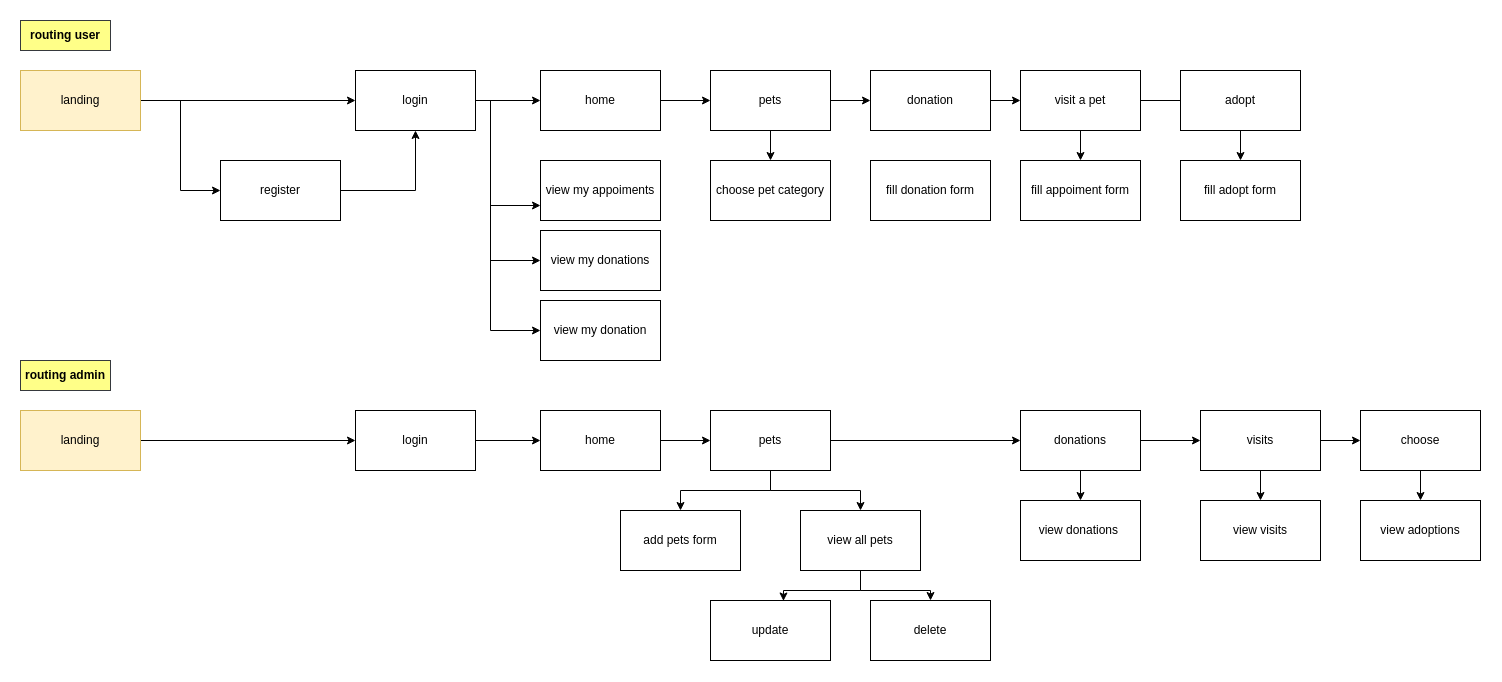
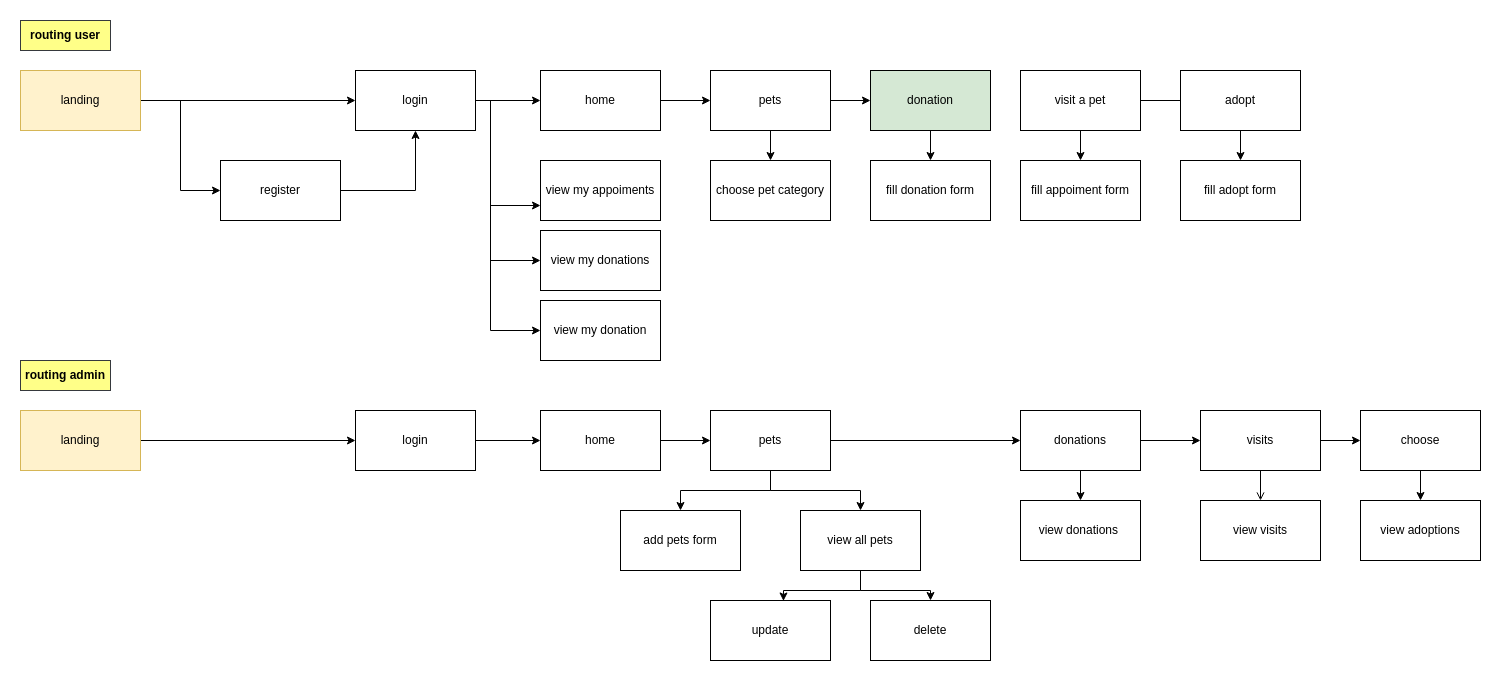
(931, 101) -> (931, 101)
(1010, 101) -> (931, 150)
(1261, 492) -> (1261, 494)
